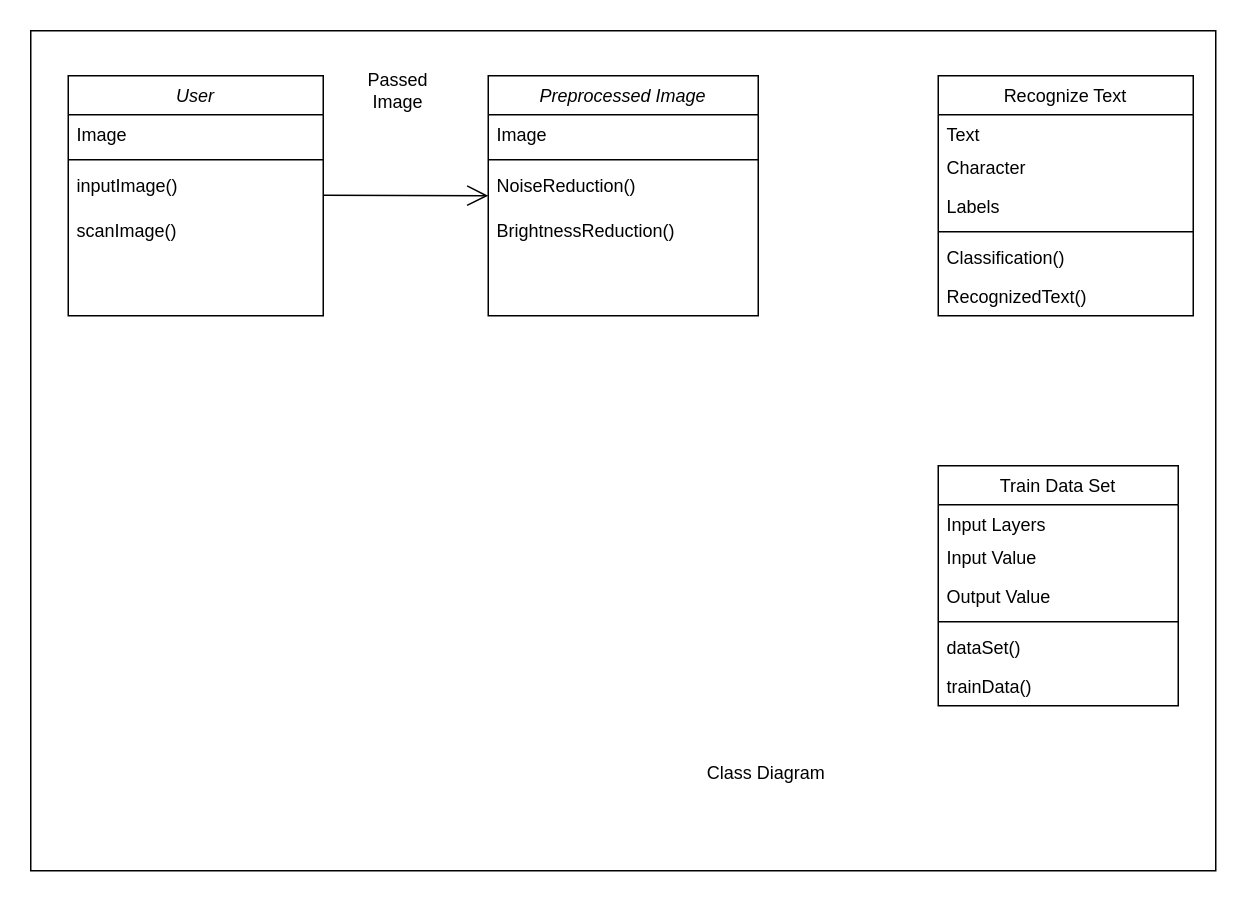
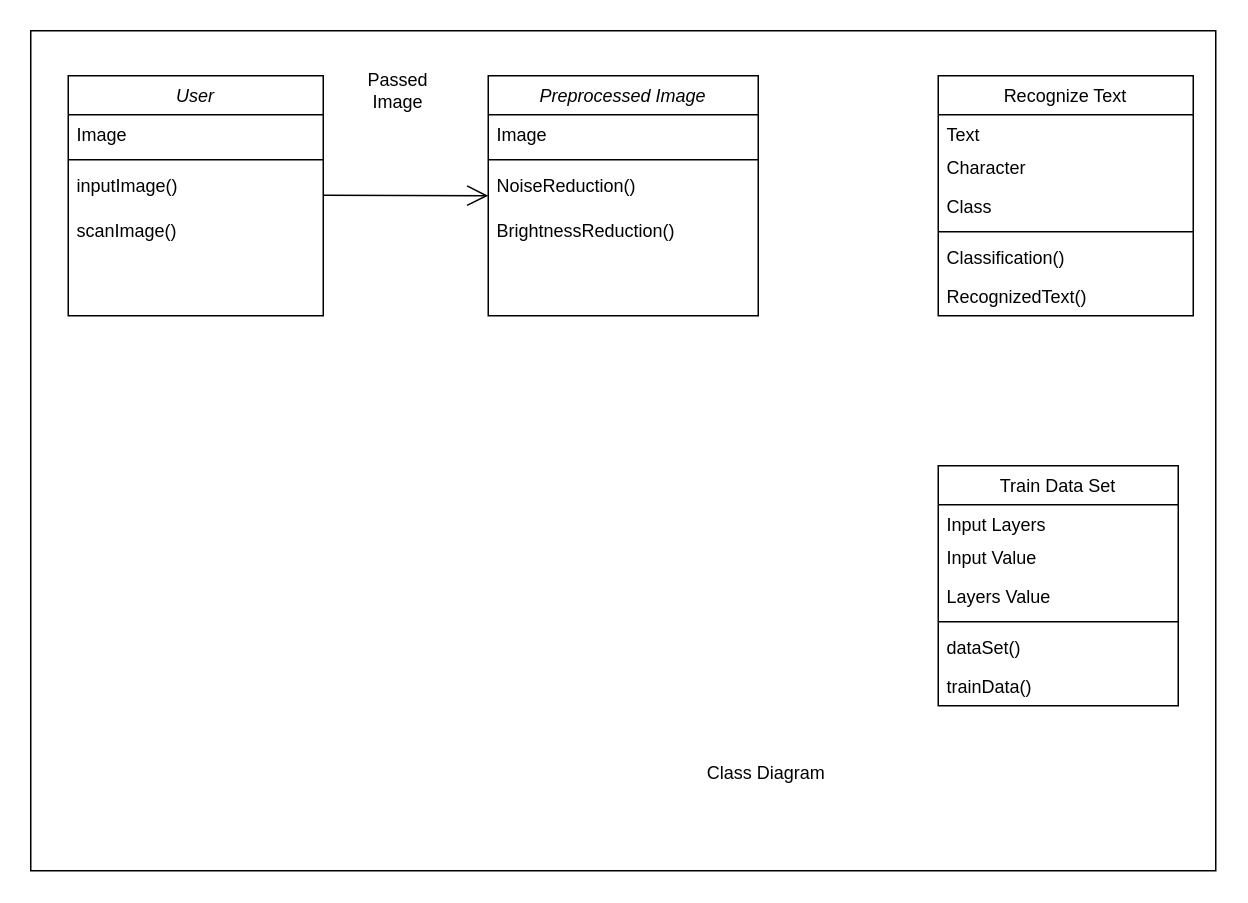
(974, 207) -> (969, 207)
(1002, 597) -> (1002, 597)
